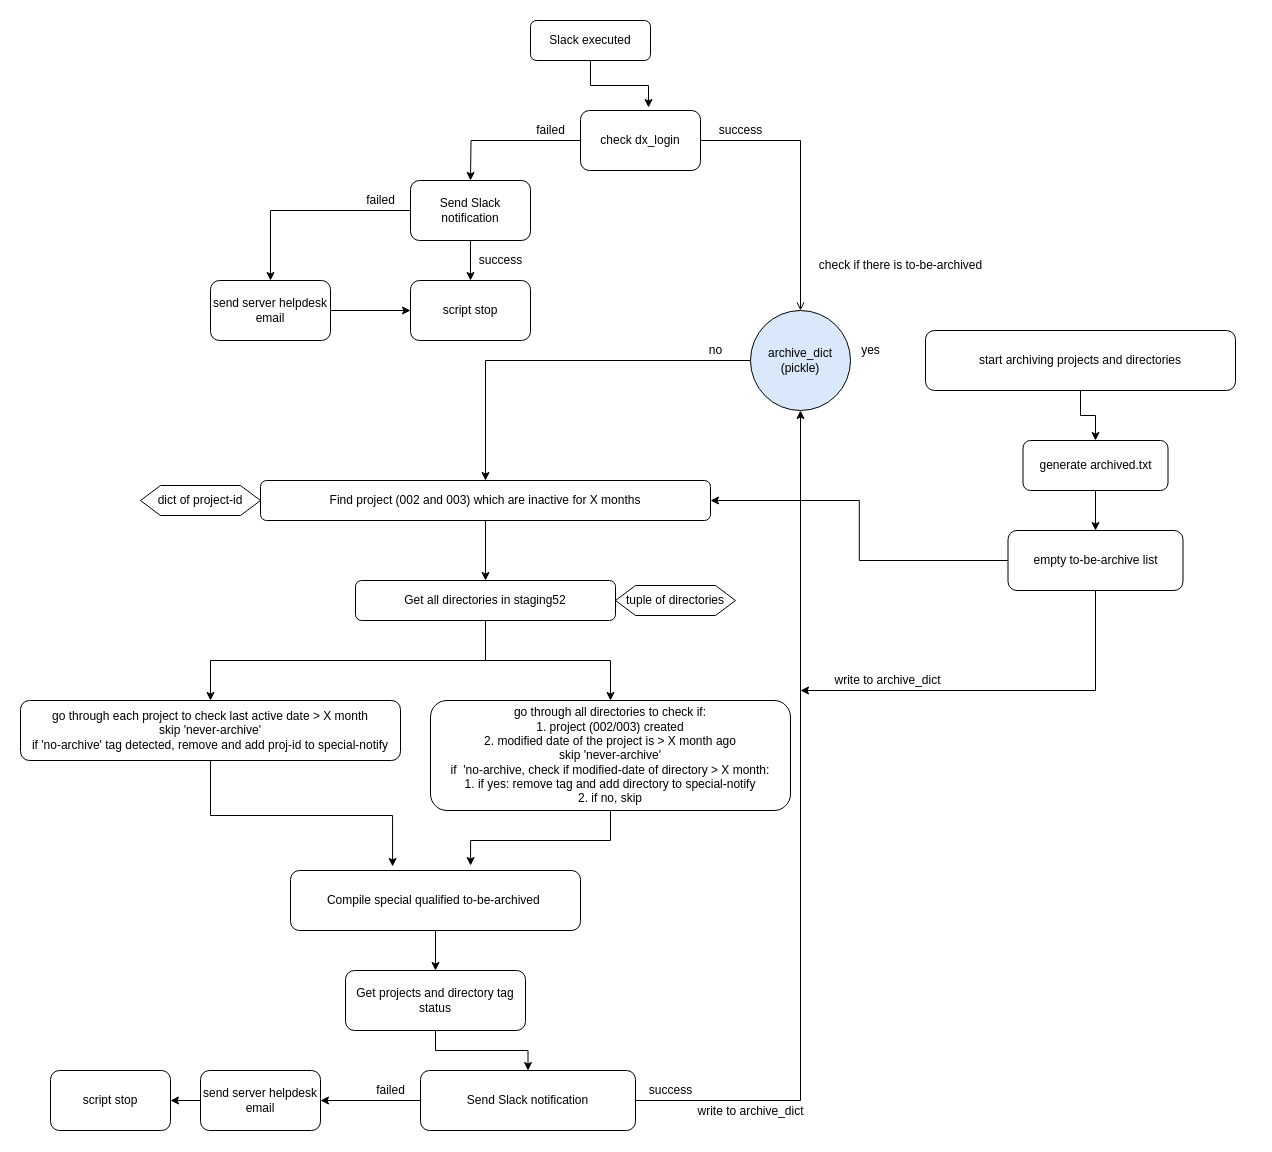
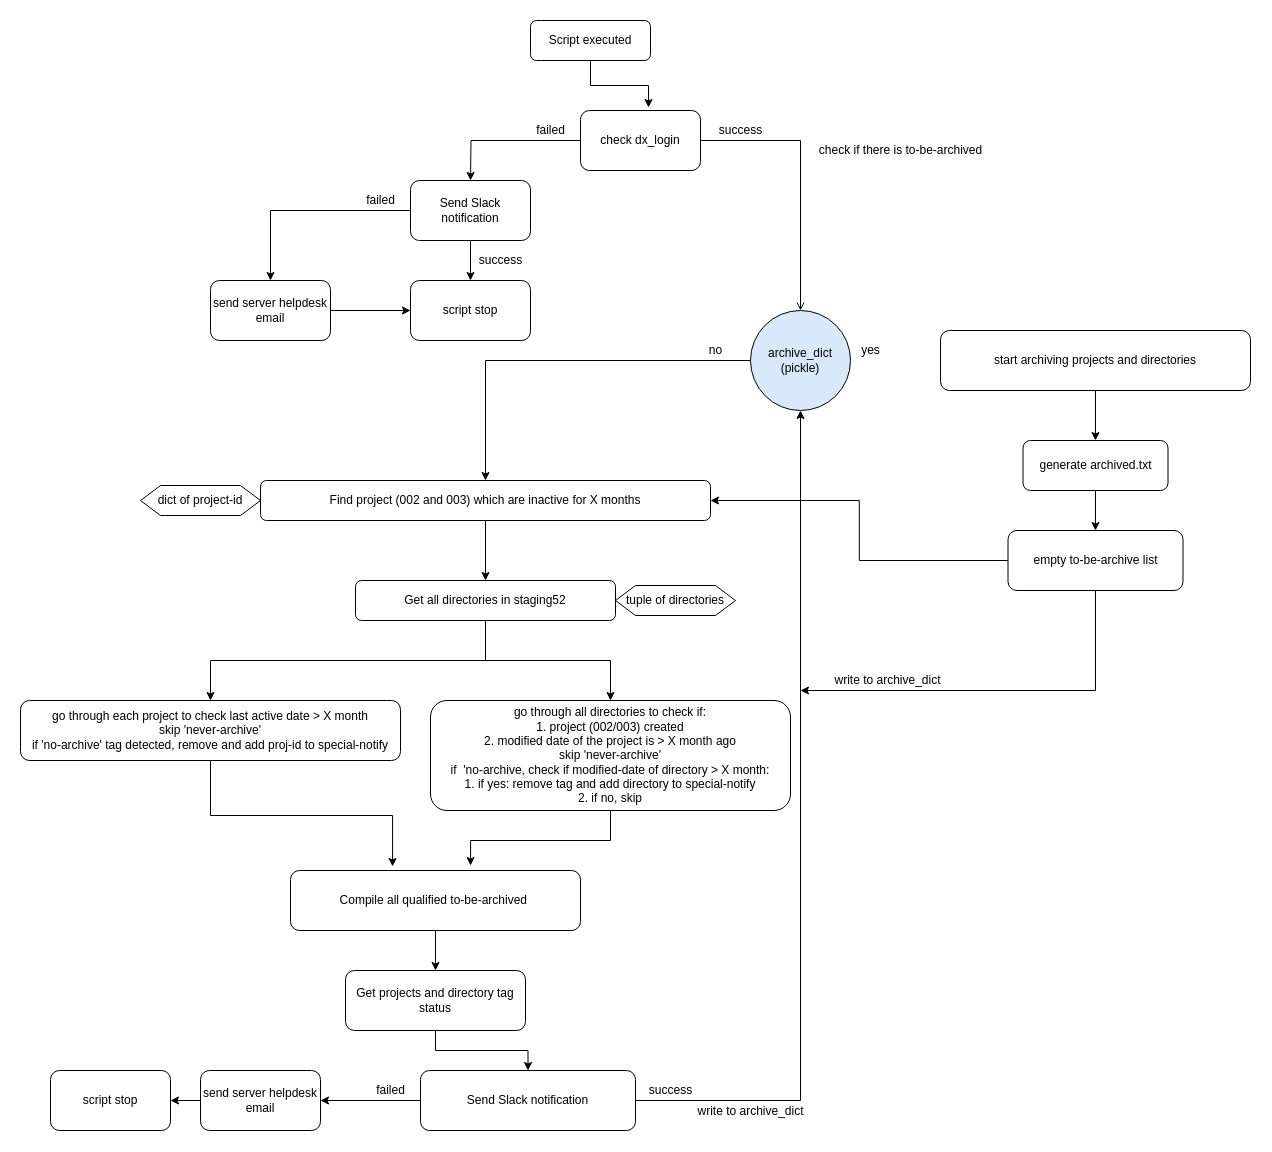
(591, 41) -> (591, 41)
(901, 266) -> (901, 151)
(1081, 361) -> (1096, 361)
(436, 901) -> (436, 901)
